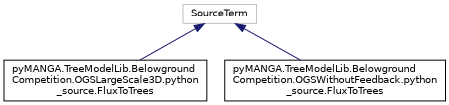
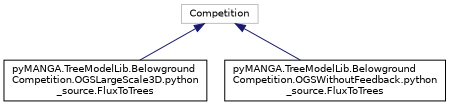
(220, 14) -> (220, 14)
